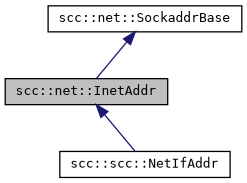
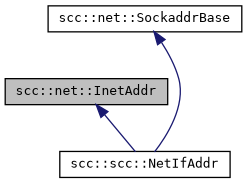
(111, 61) -> (180, 98)
